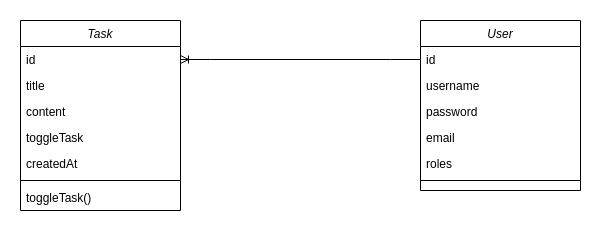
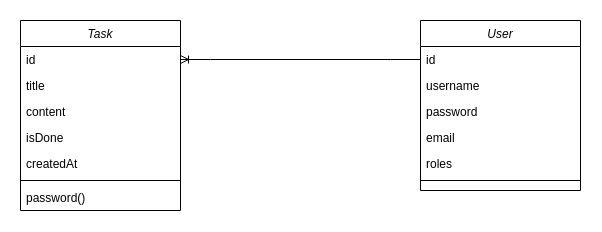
(58, 138) -> (45, 138)
(65, 198) -> (60, 198)
